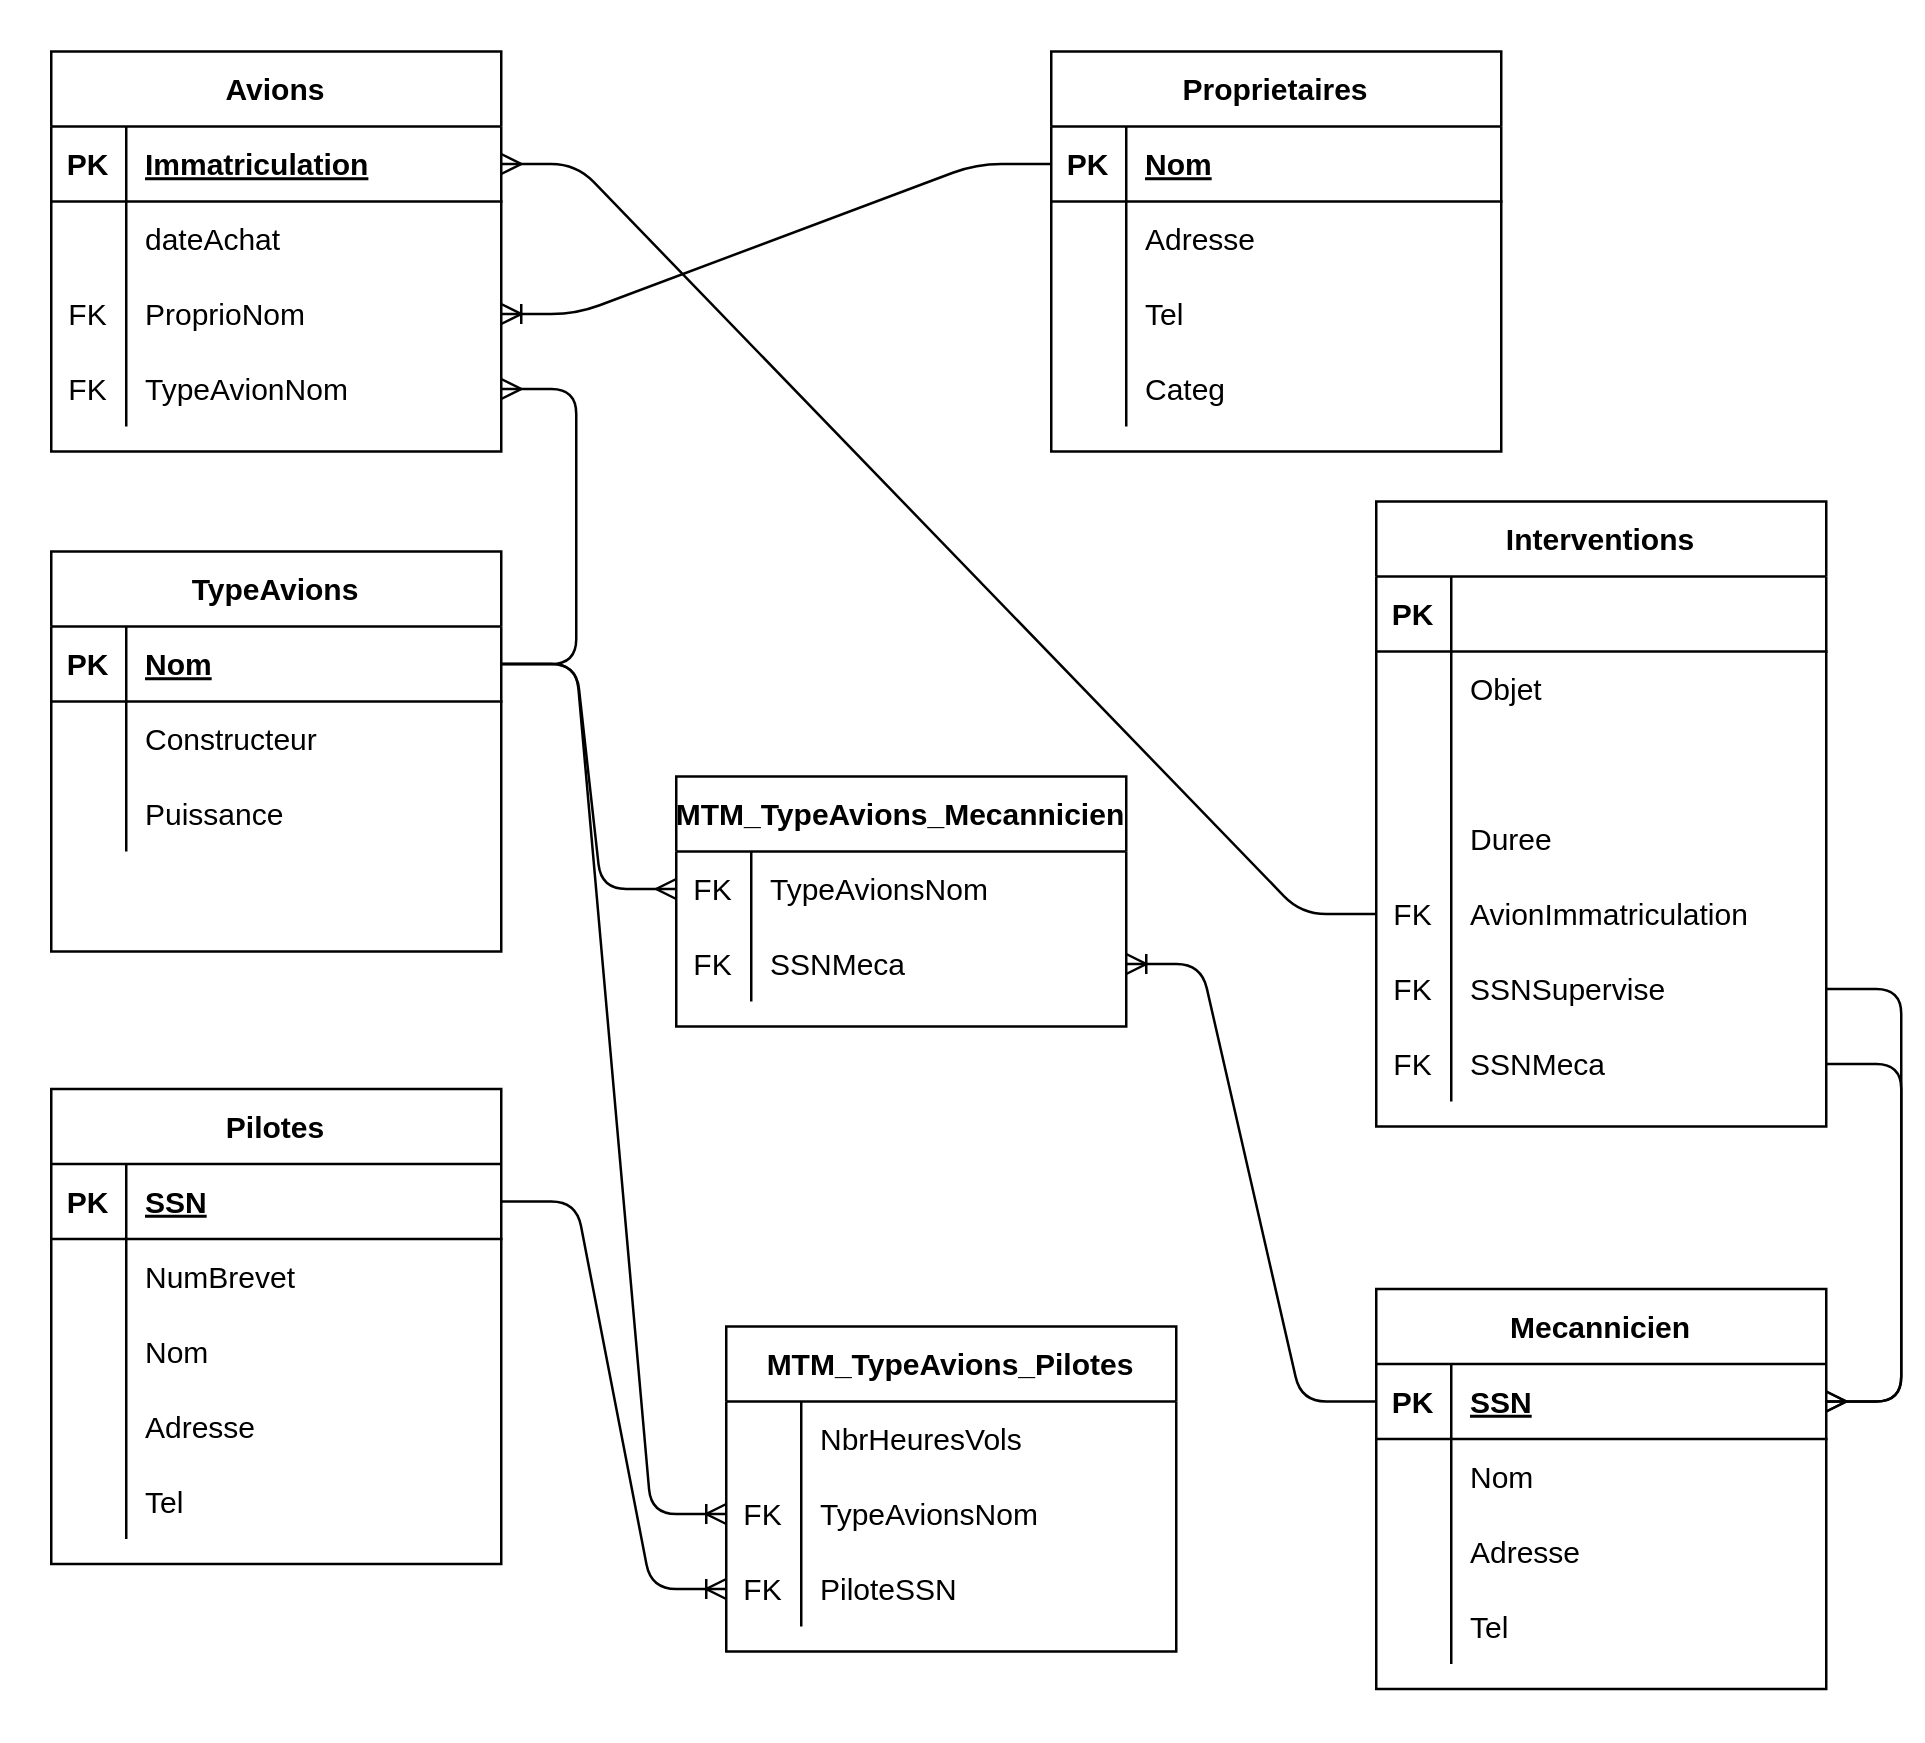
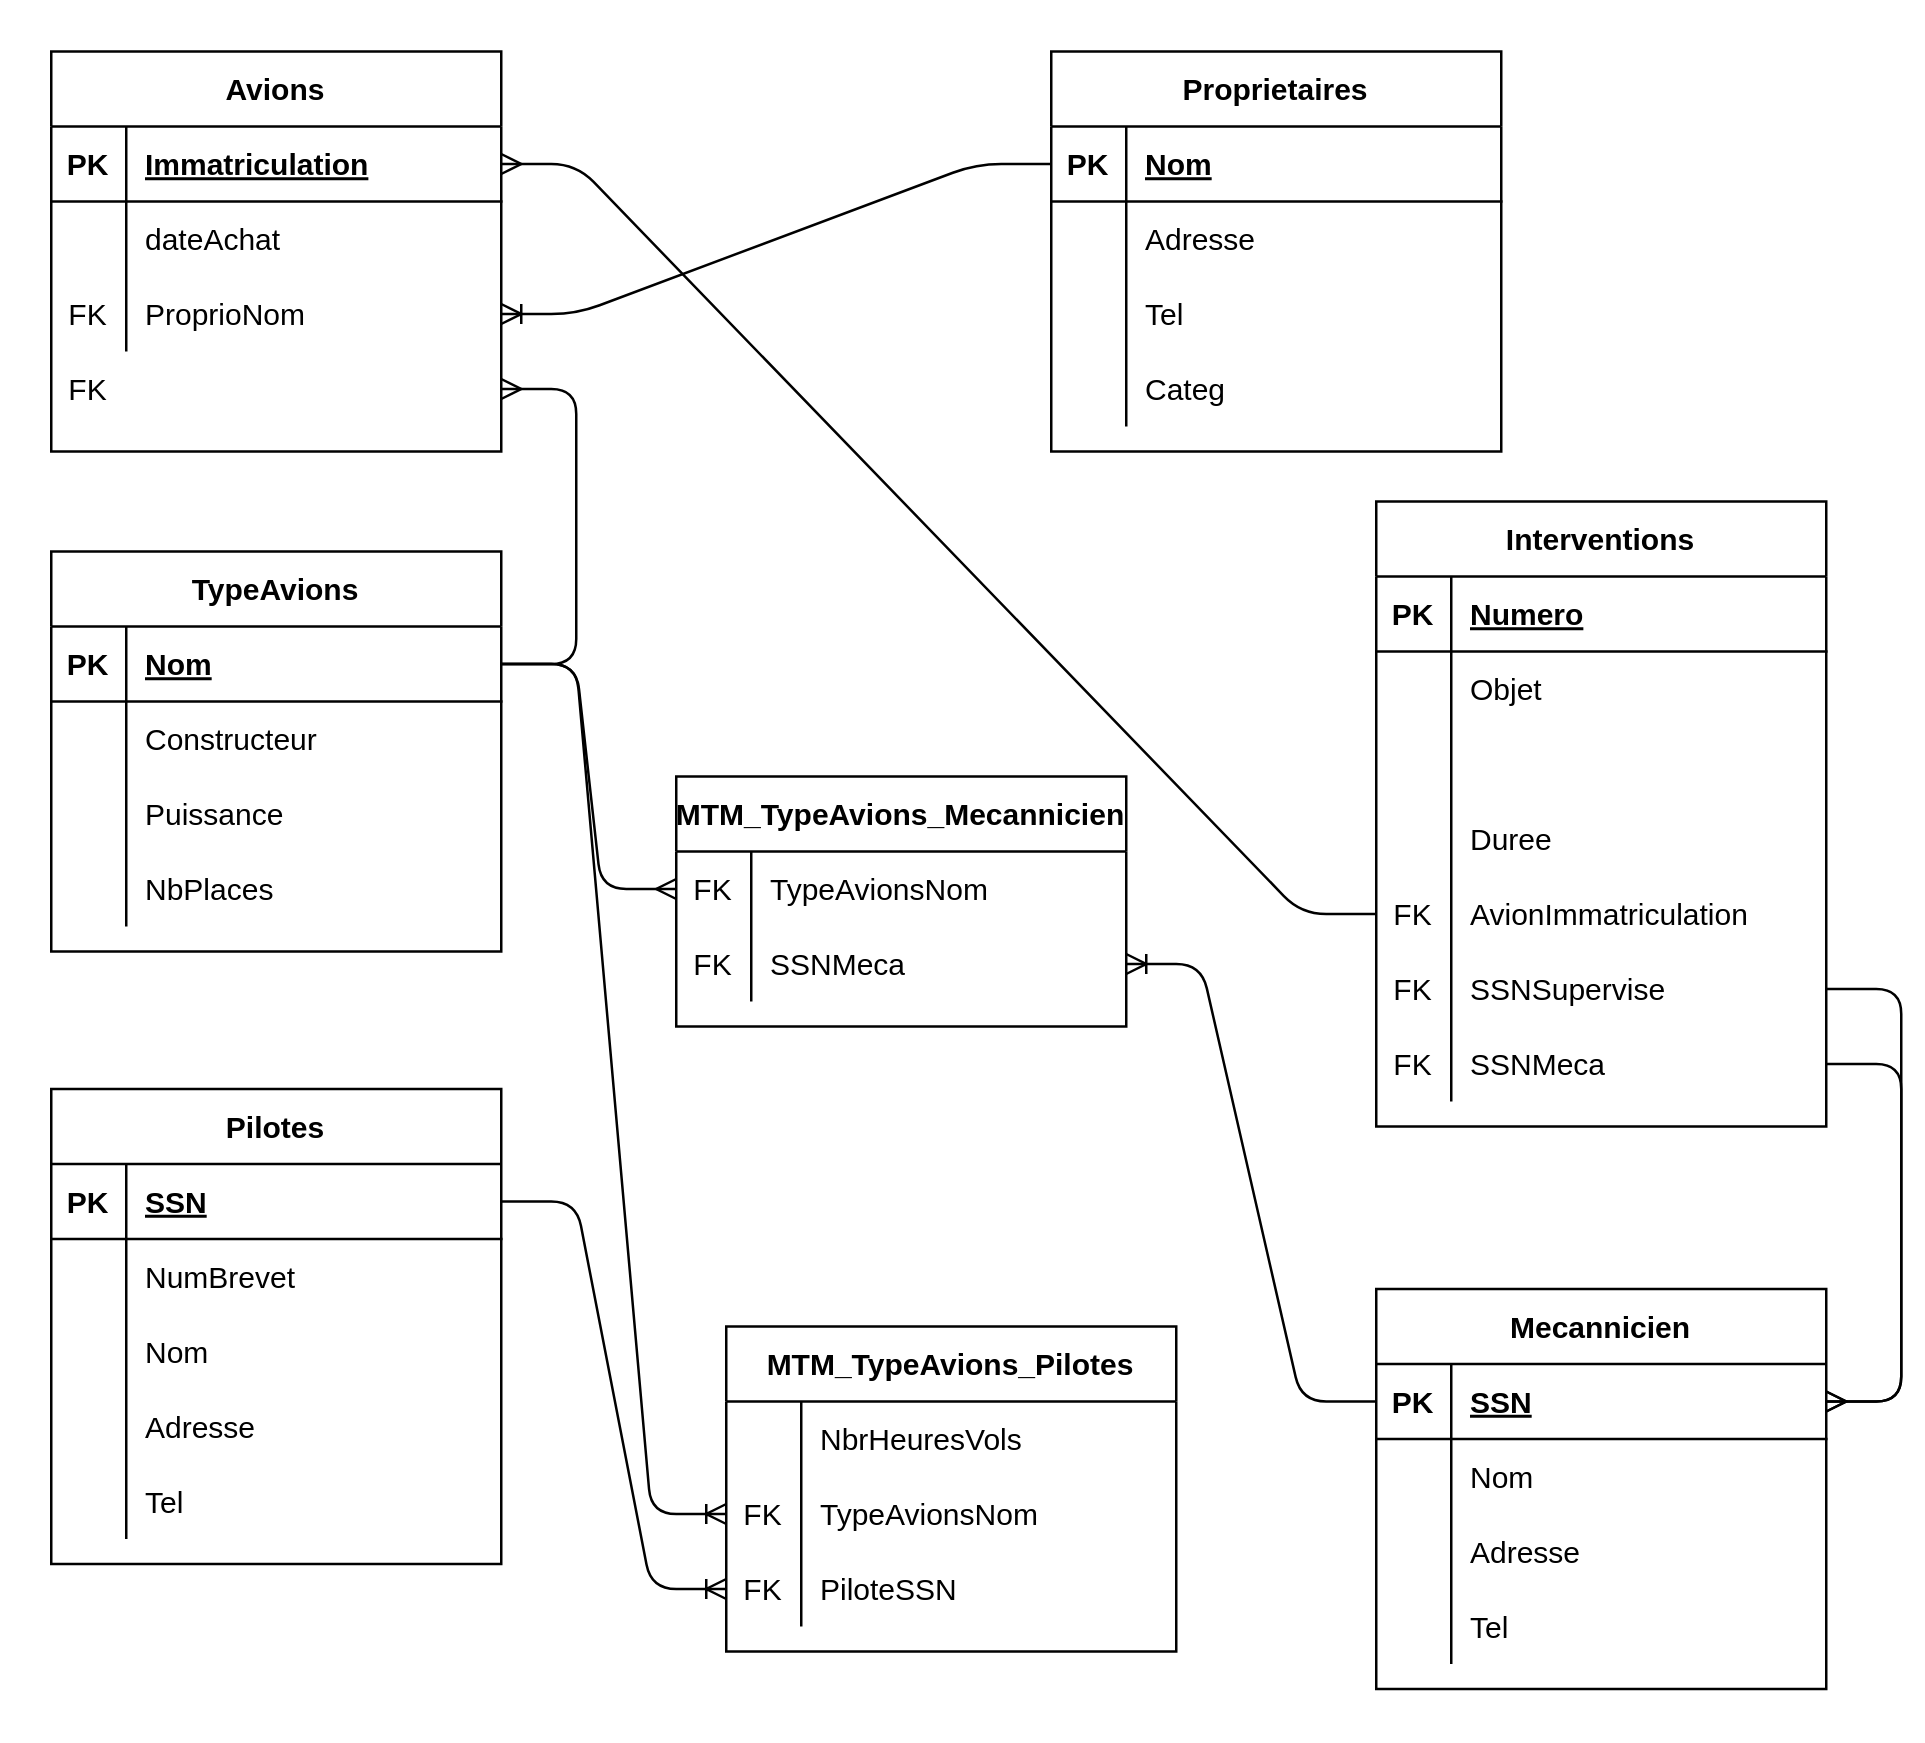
(314, 389) -> none
none -> (1639, 614)
none -> (314, 889)
